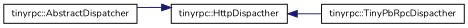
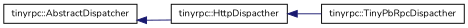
(149, 7) -> (159, 20)
